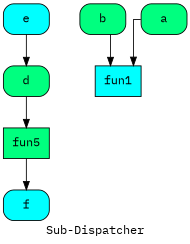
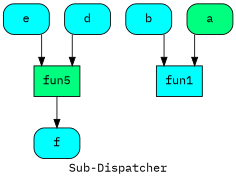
(103, 19) -> (149, 19)
(26, 46) -> (42, 46)
(26, 81) -> (88, 19)
